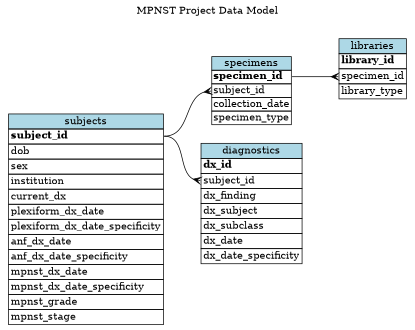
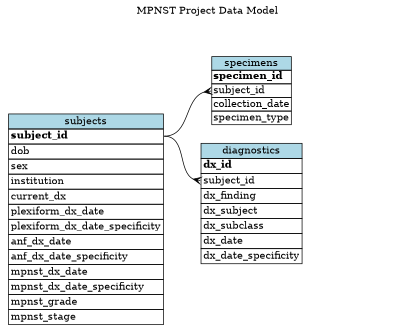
(373, 69) -> none
